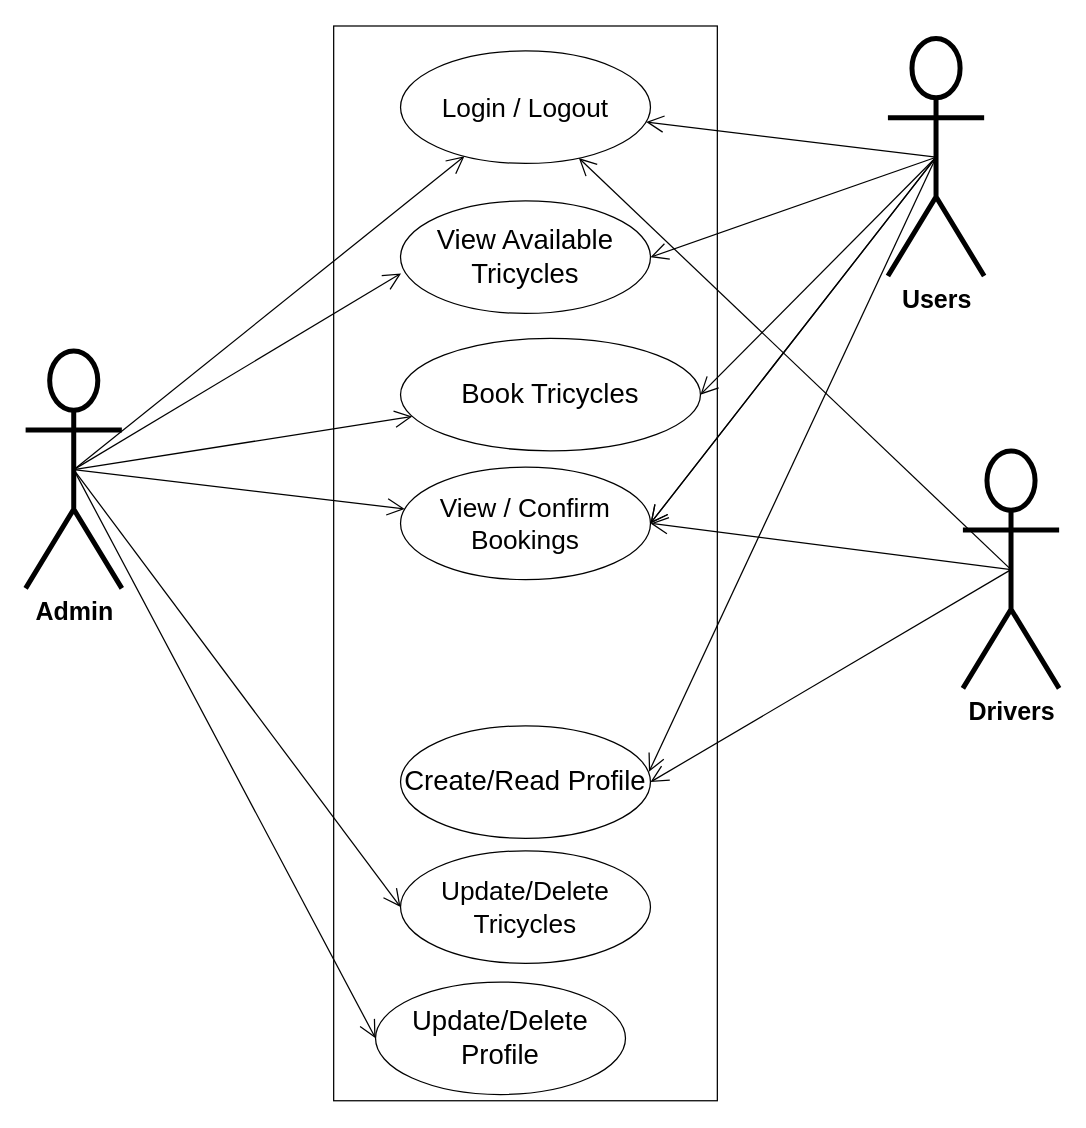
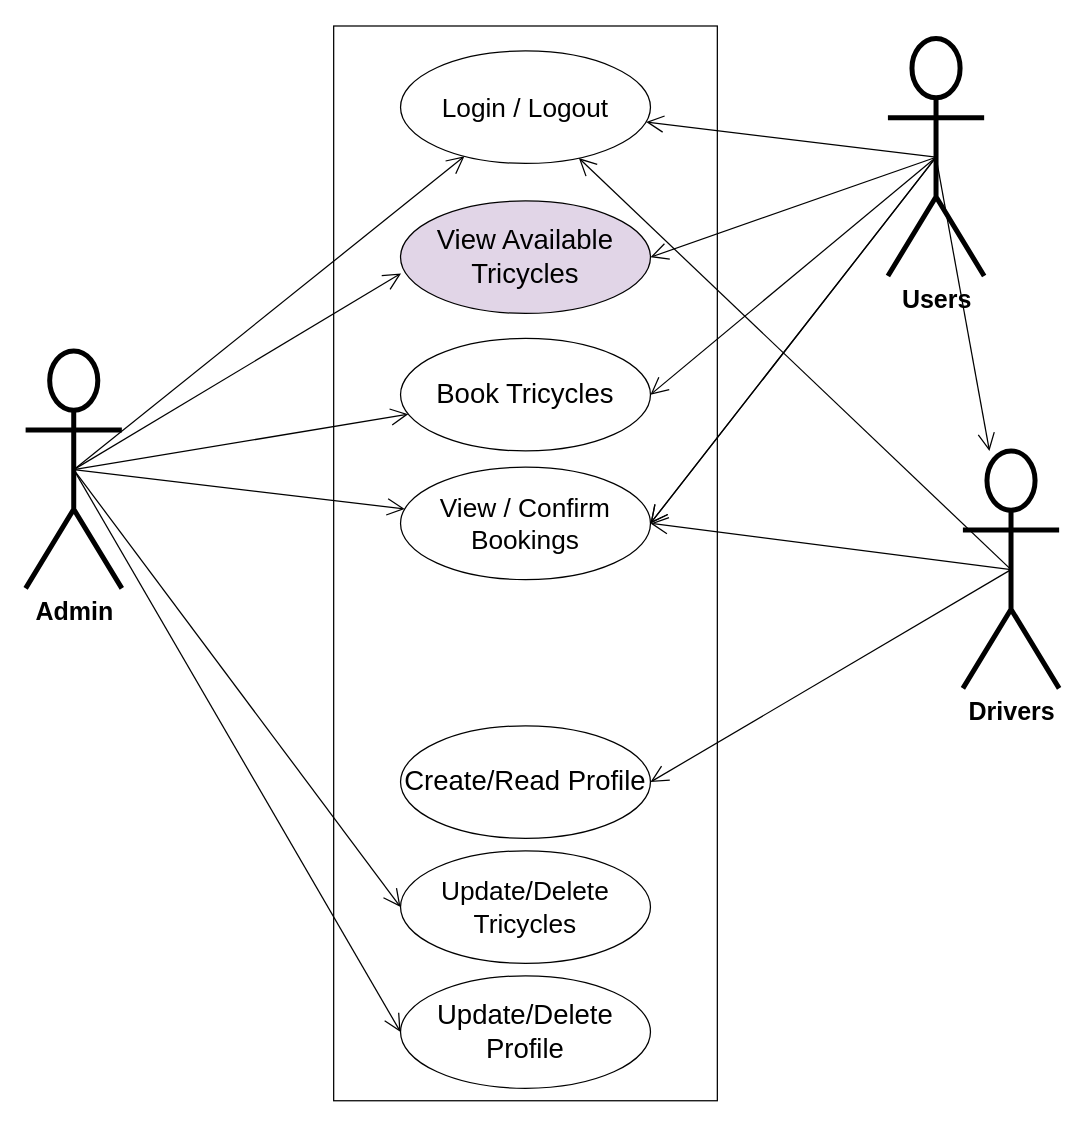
(526, 257) -> (526, 257)
(551, 394) -> (526, 394)
(791, 467) -> (968, 332)
(501, 1038) -> (526, 1032)
